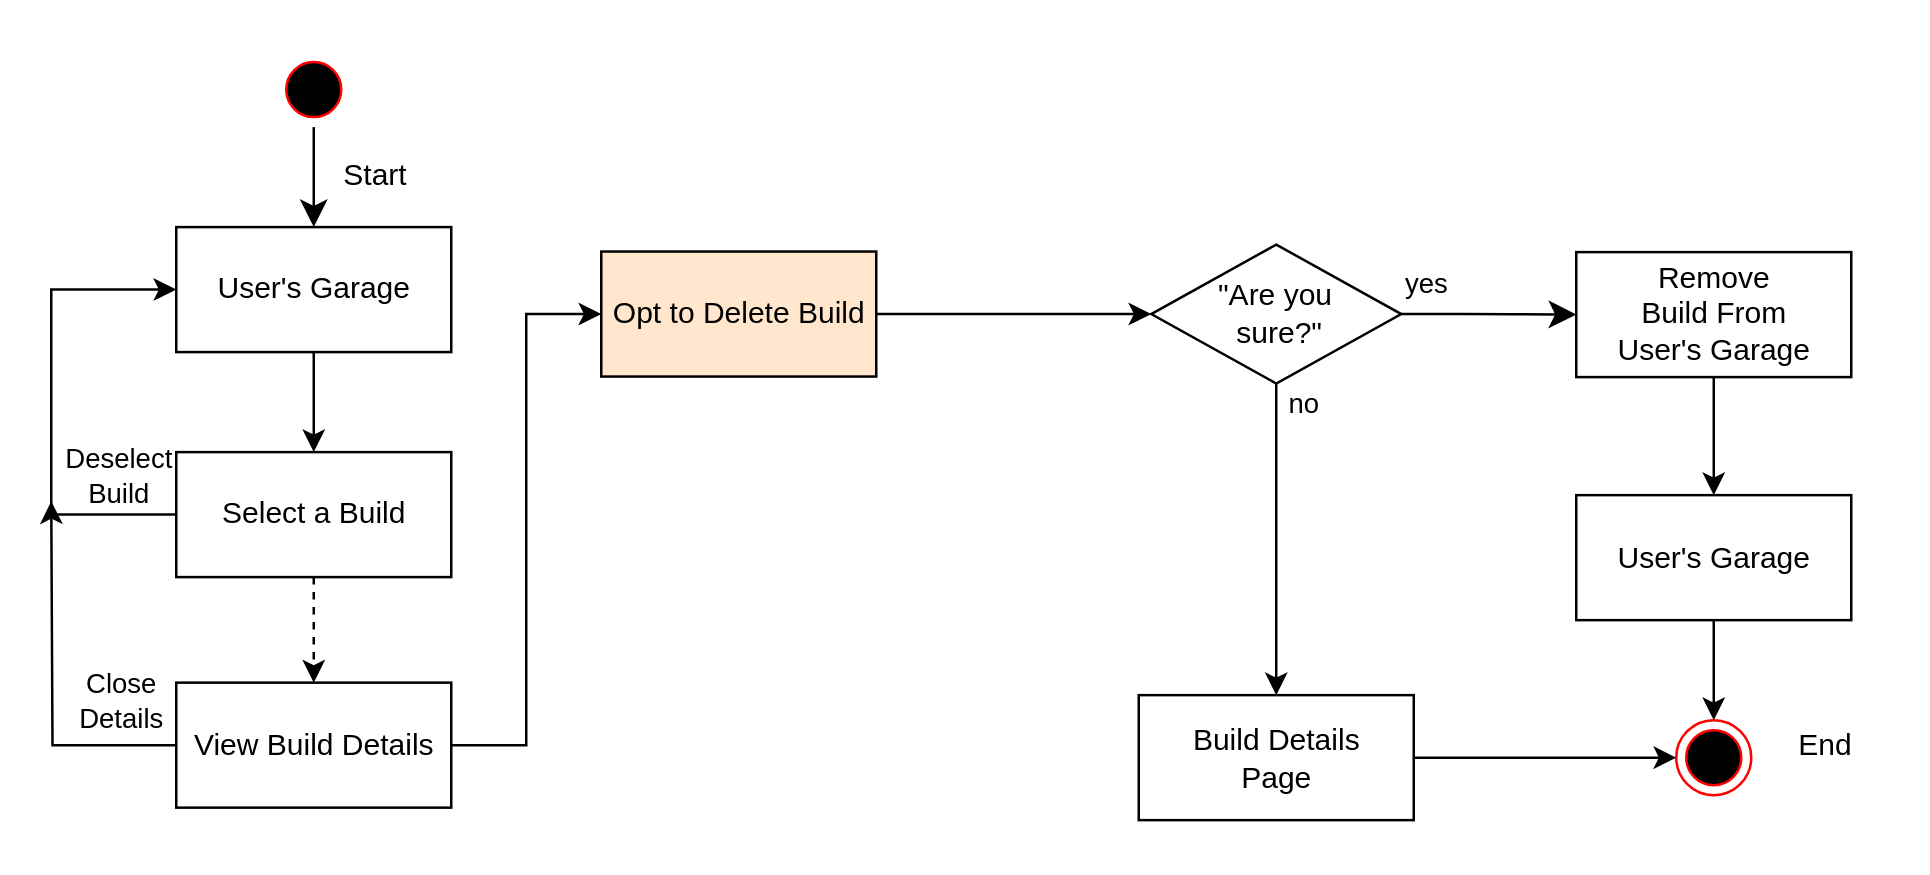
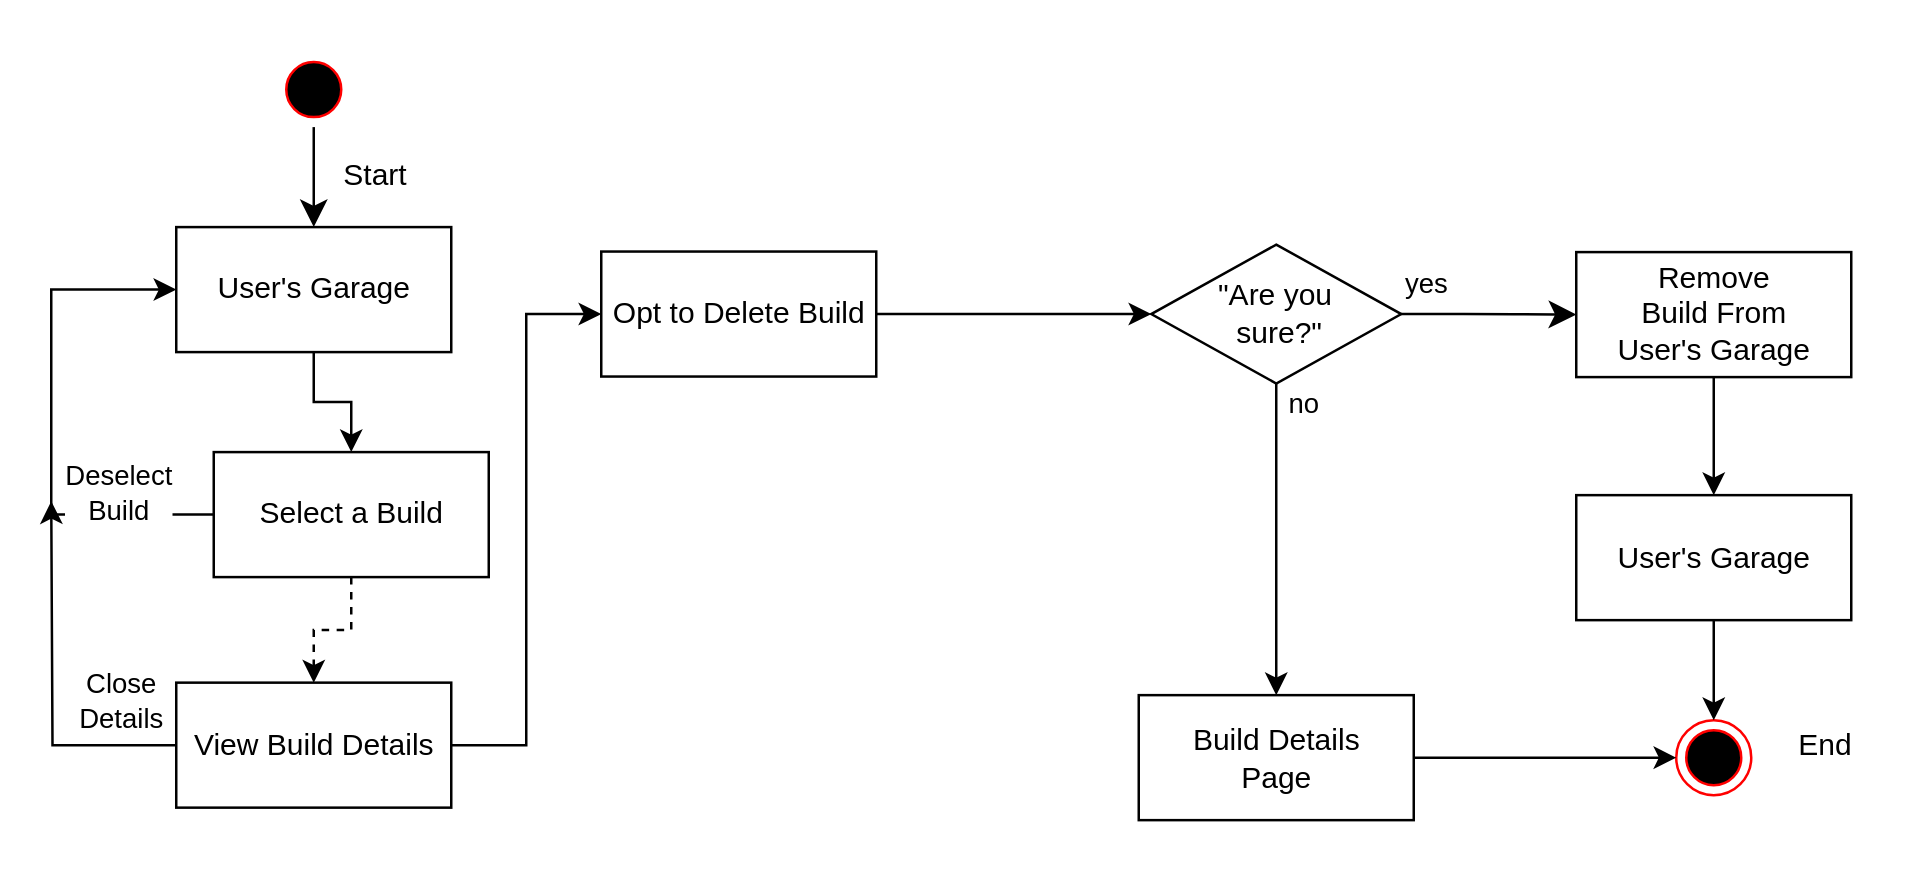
(739, 314) -> (739, 314)
(314, 515) -> (351, 515)
